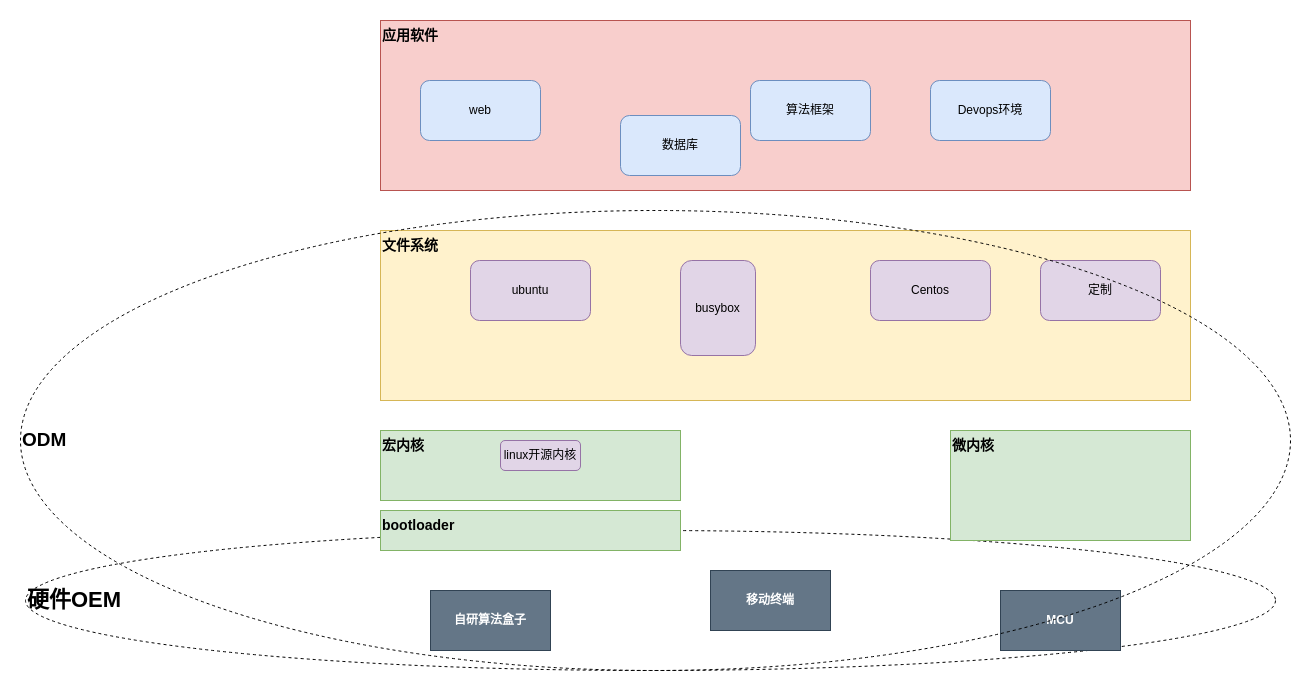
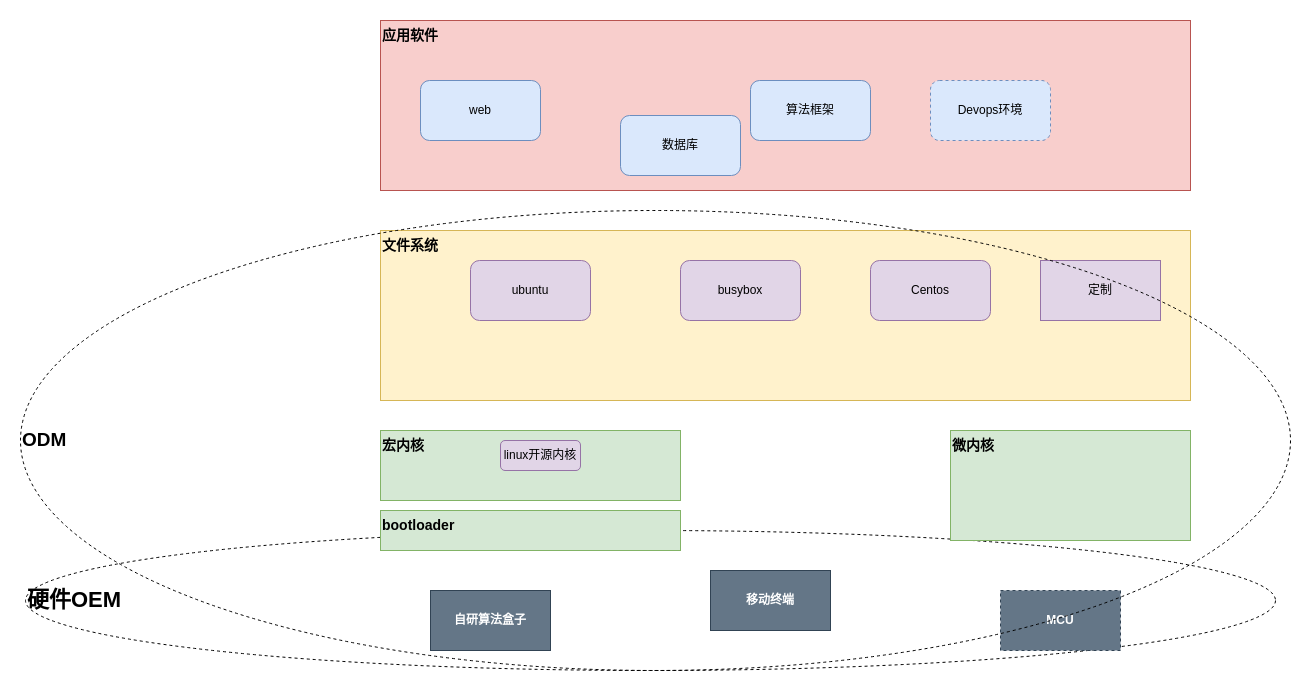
(991, 111) -> (991, 111)
(1101, 291) -> (1101, 291)
(718, 308) -> (741, 291)
(1061, 621) -> (1061, 621)
